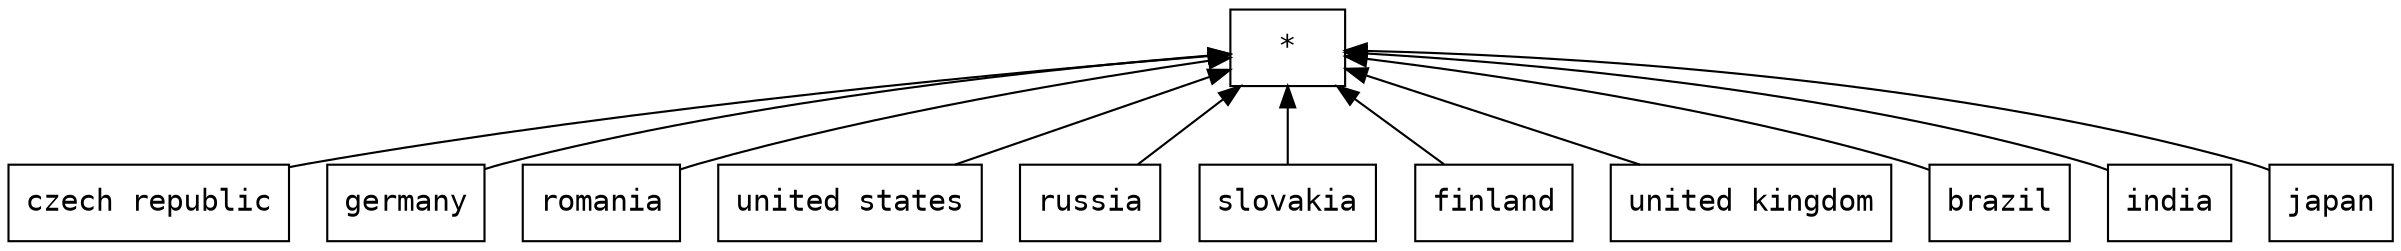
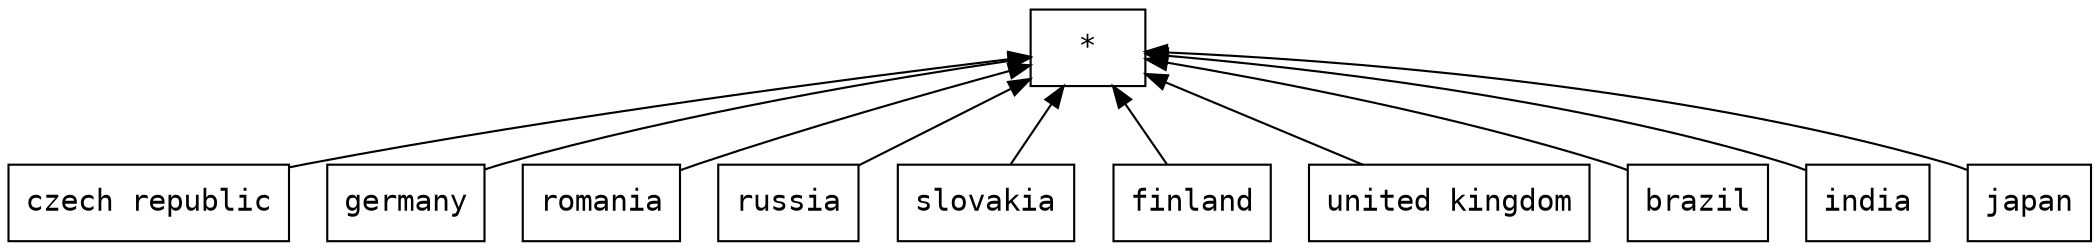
(850, 203) -> none
